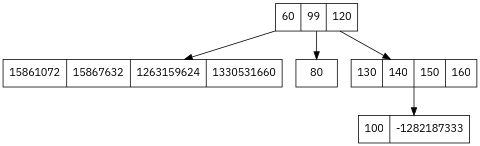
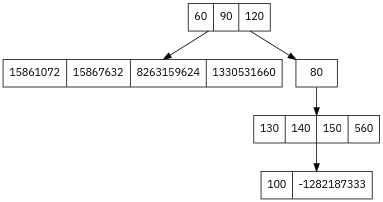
(314, 17) -> (226, 17)
(362, 43) -> (317, 97)
(168, 73) -> (168, 73)
(461, 73) -> (364, 129)
